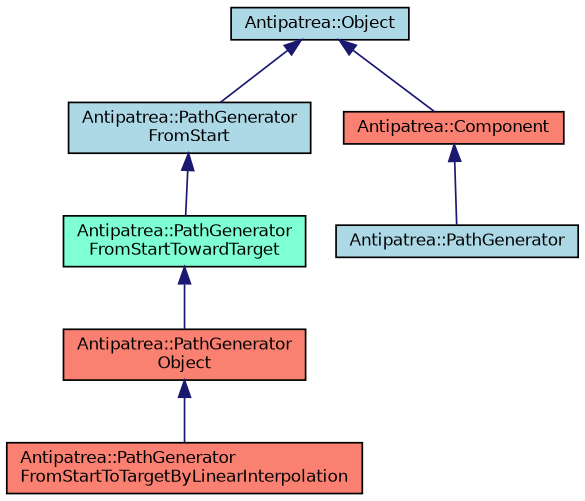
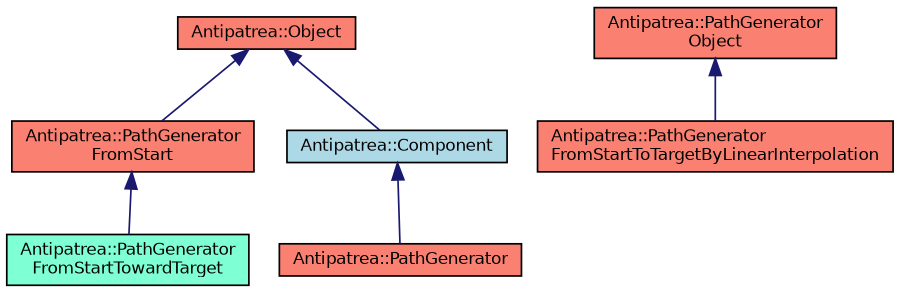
(320, 24) -> (267, 33)
(190, 128) -> (133, 146)
(454, 128) -> (397, 146)
(457, 241) -> (400, 260)
(185, 307) -> none
